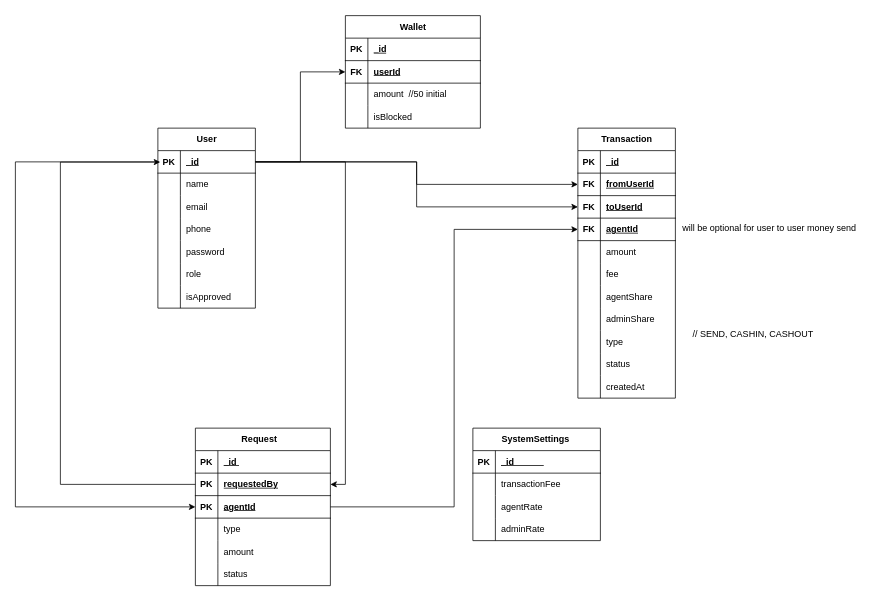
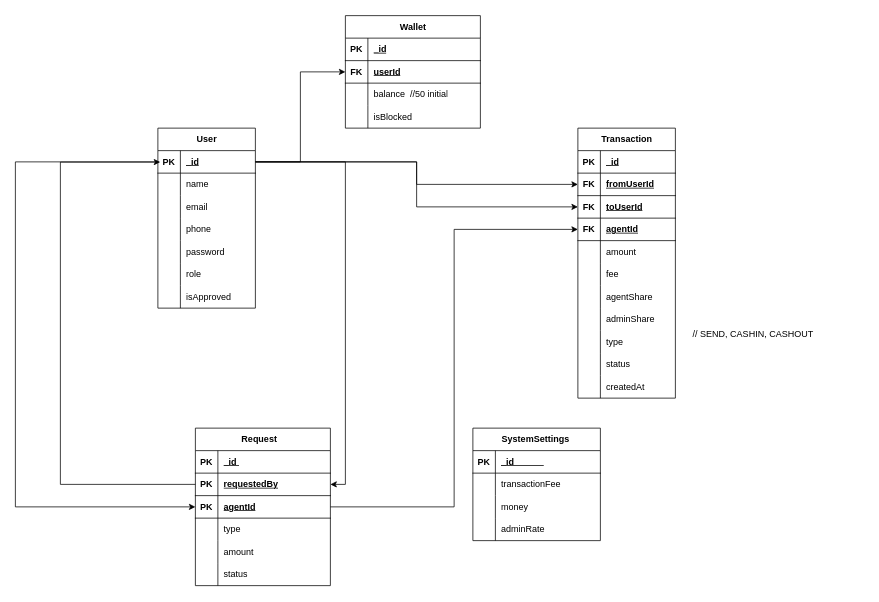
(417, 94) -> (419, 94)
(769, 233) -> none
(524, 507) -> (514, 507)
